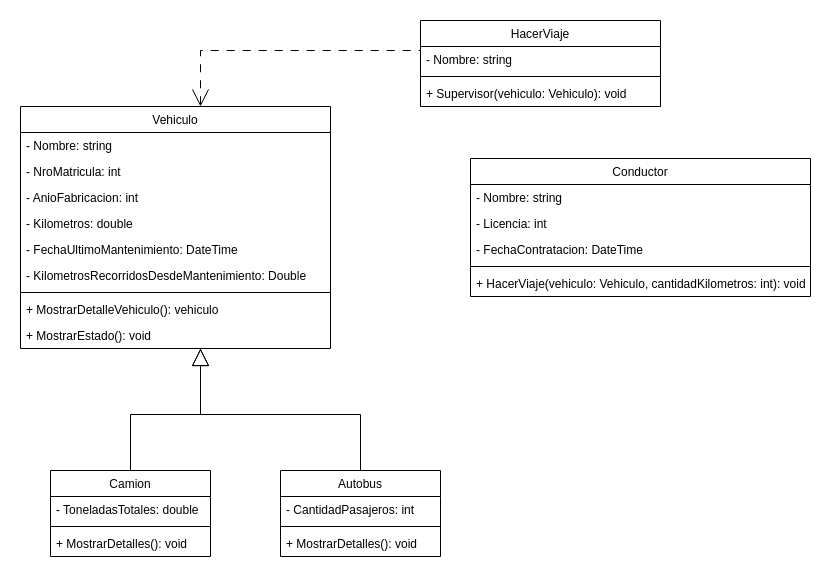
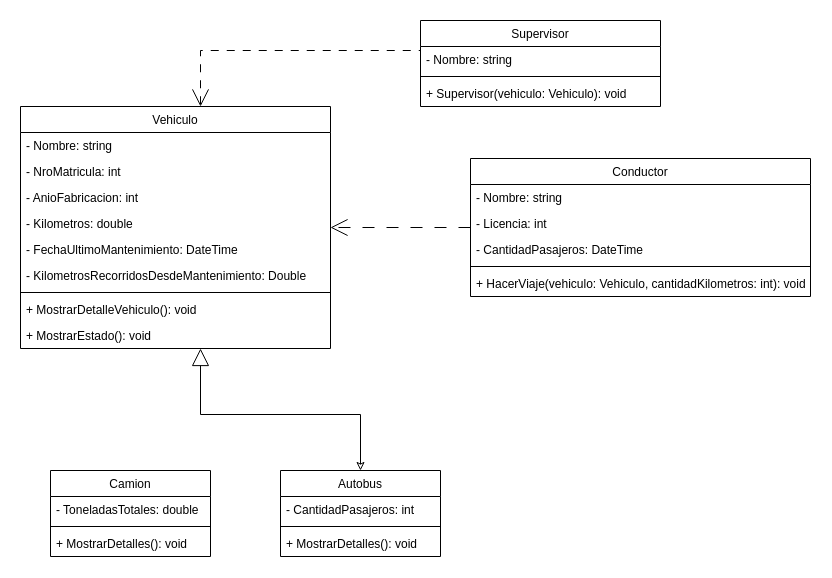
(540, 34) -> (540, 34)
none -> (342, 228)
(566, 250) -> (566, 250)
(133, 310) -> (121, 310)
(137, 415) -> none
(361, 465) -> (361, 462)
